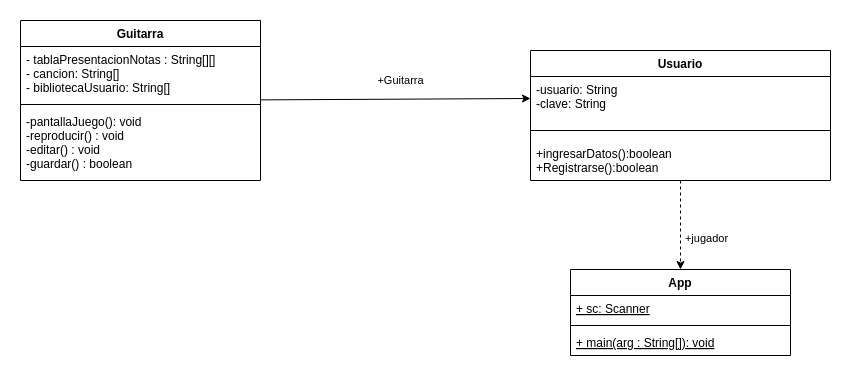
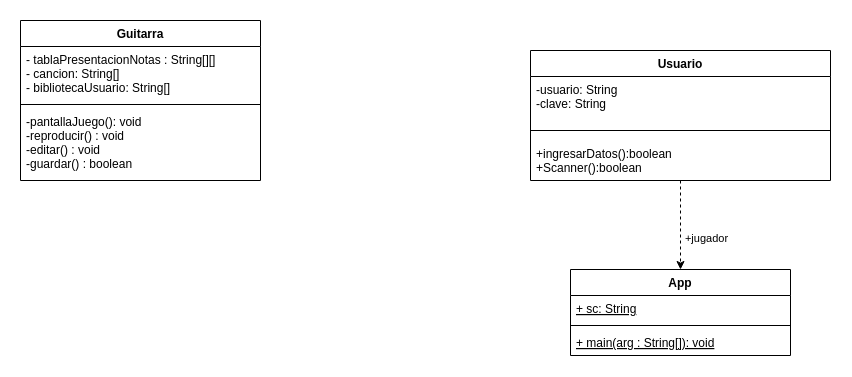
(393, 99) -> none
(612, 154) -> (612, 154)
(615, 309) -> (610, 309)
